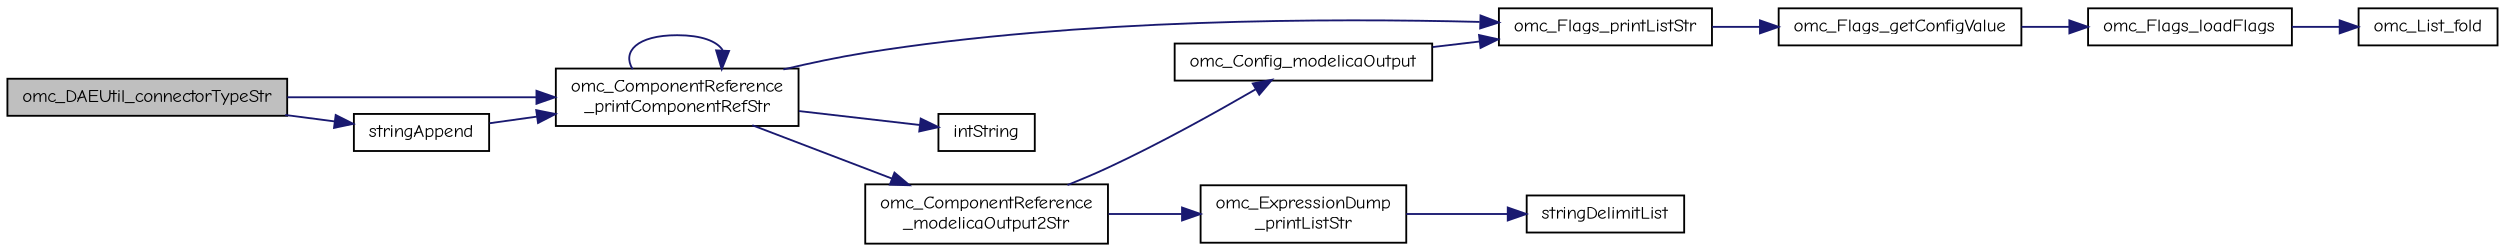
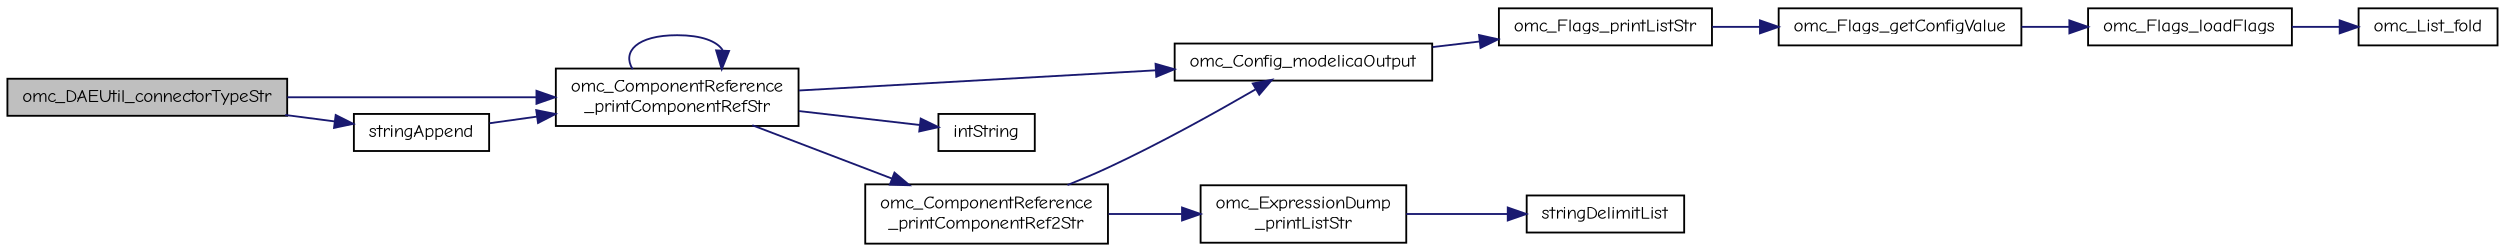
(1130, 26) -> (977, 80)
(987, 214) -> (987, 214)
